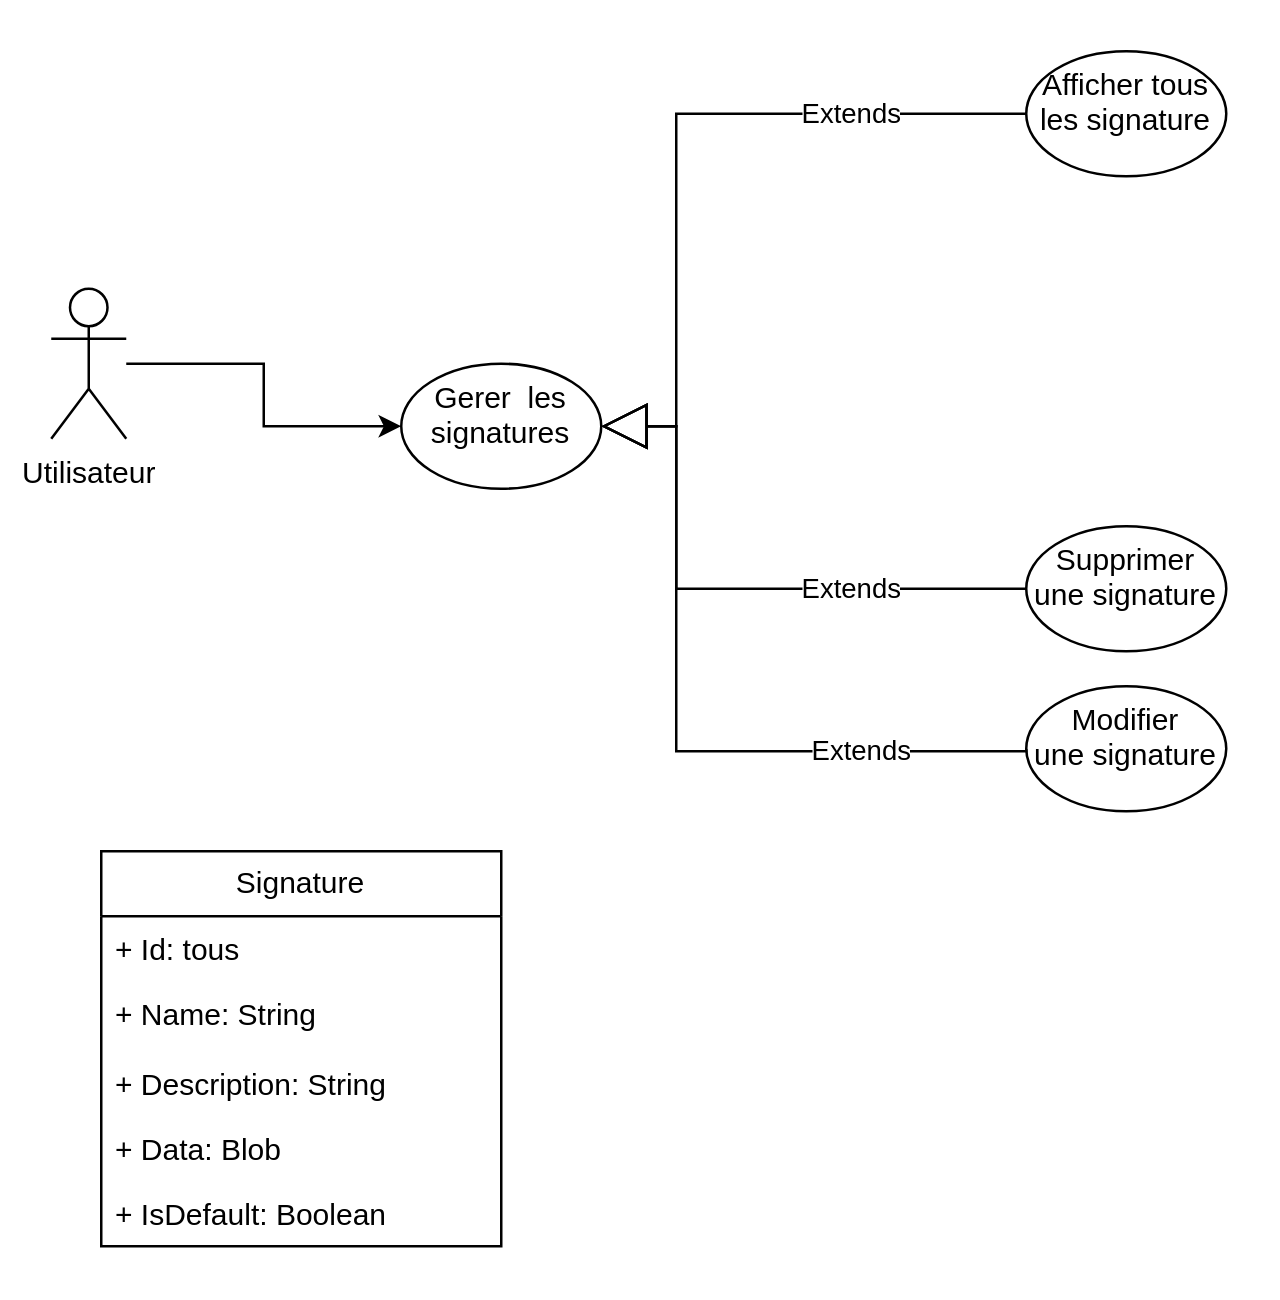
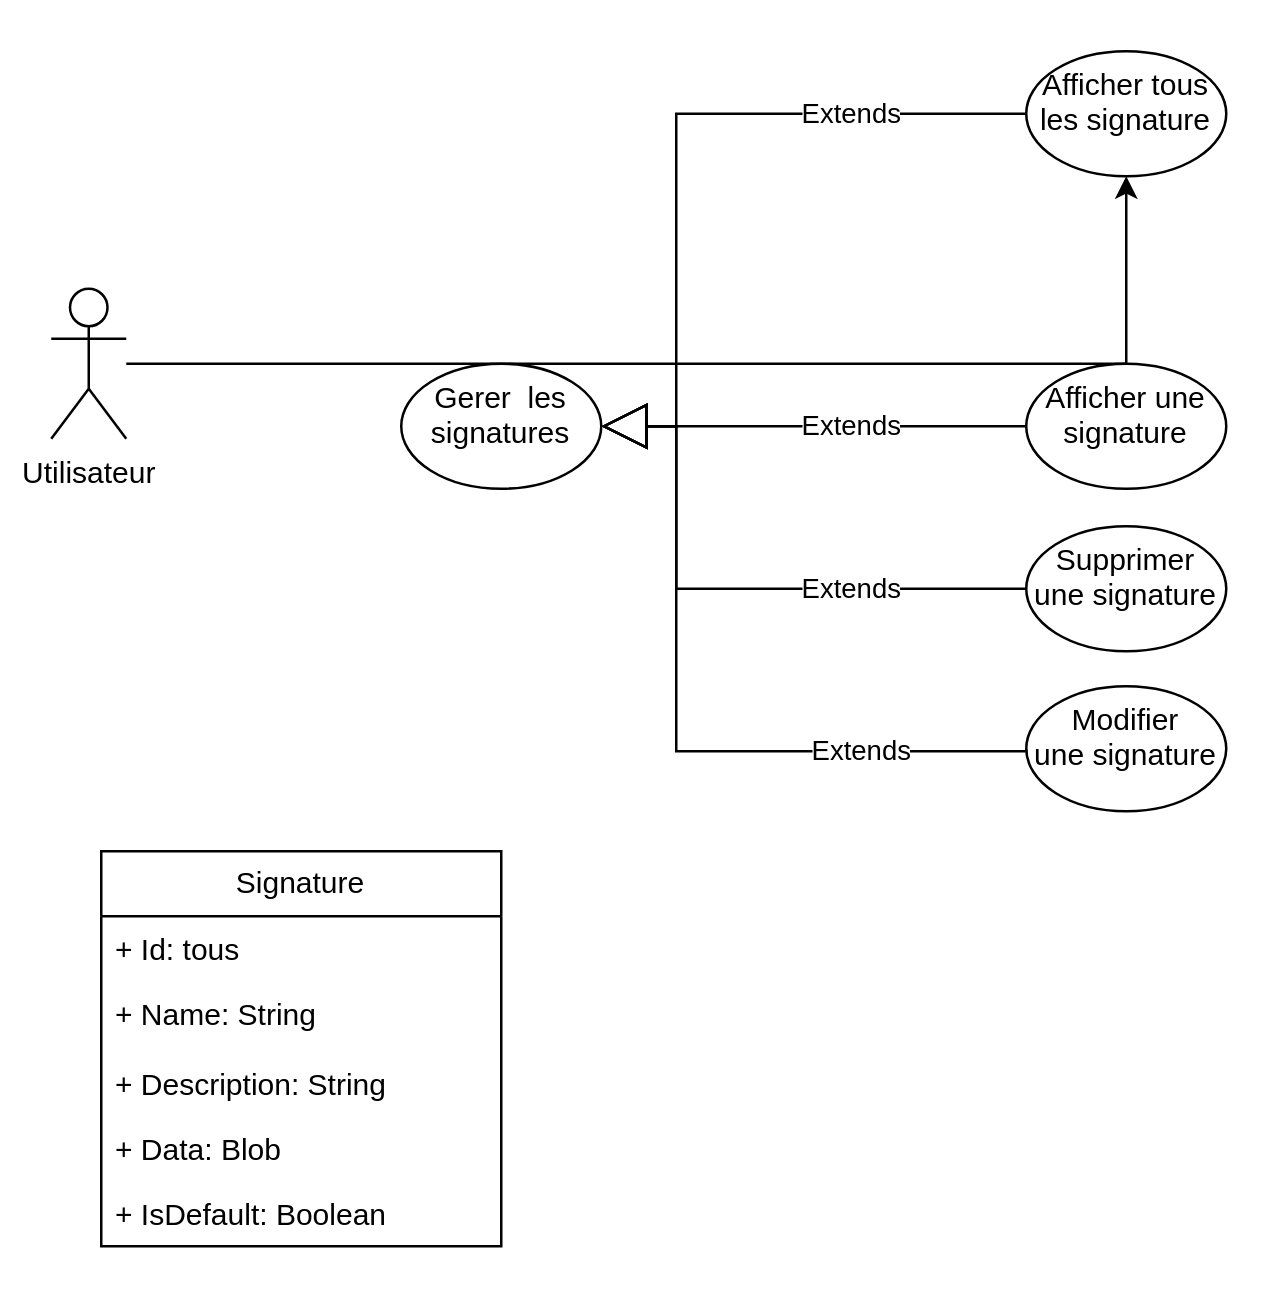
(291, 426) -> (989, 364)
none -> (854, 426)
none -> (1126, 426)
